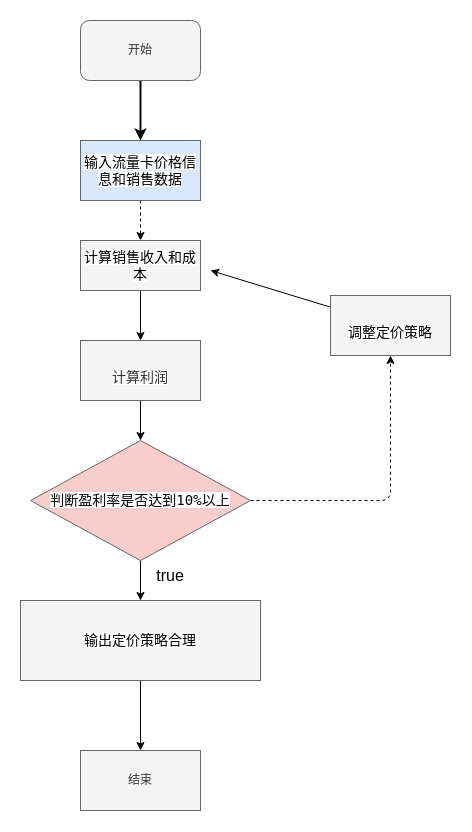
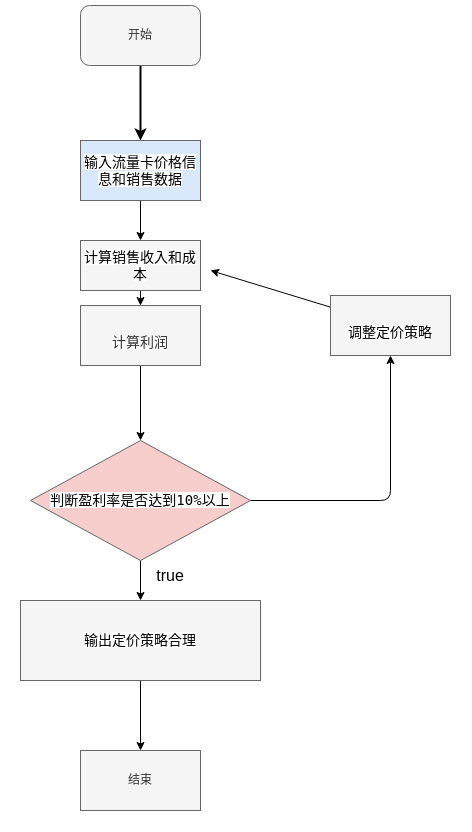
(141, 51) -> (141, 36)
(141, 217) -> (141, 217)
(141, 371) -> (141, 336)
(387, 499) -> (387, 499)
